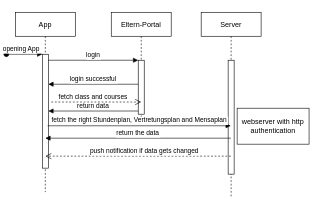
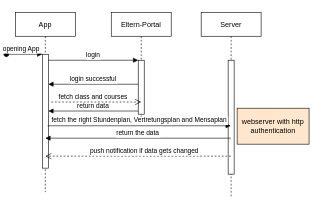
(273, 126) -> (273, 126)
